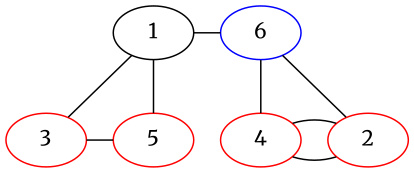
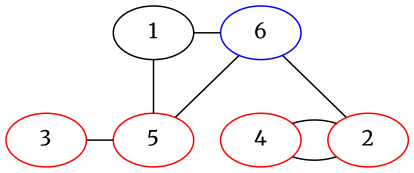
(100, 86) -> none
(261, 87) -> (207, 86)
